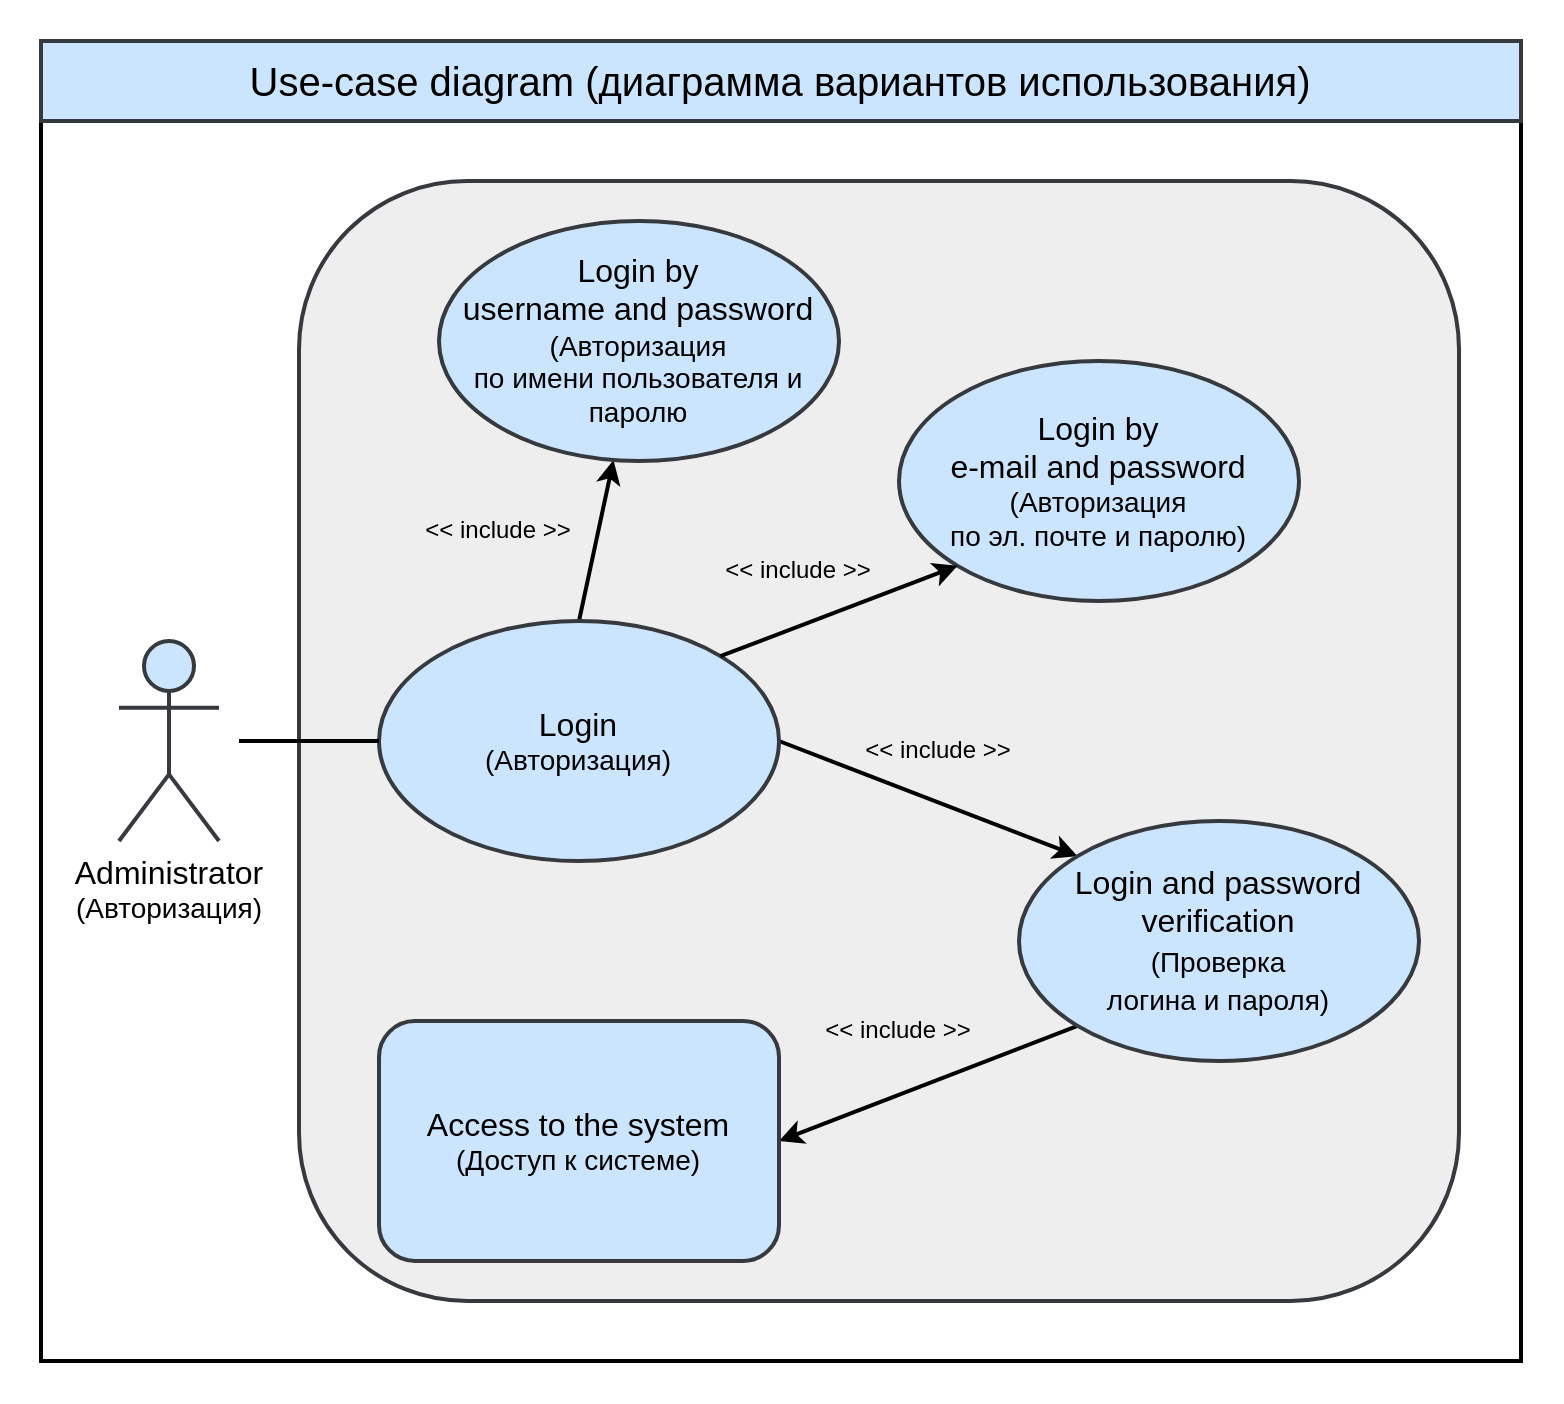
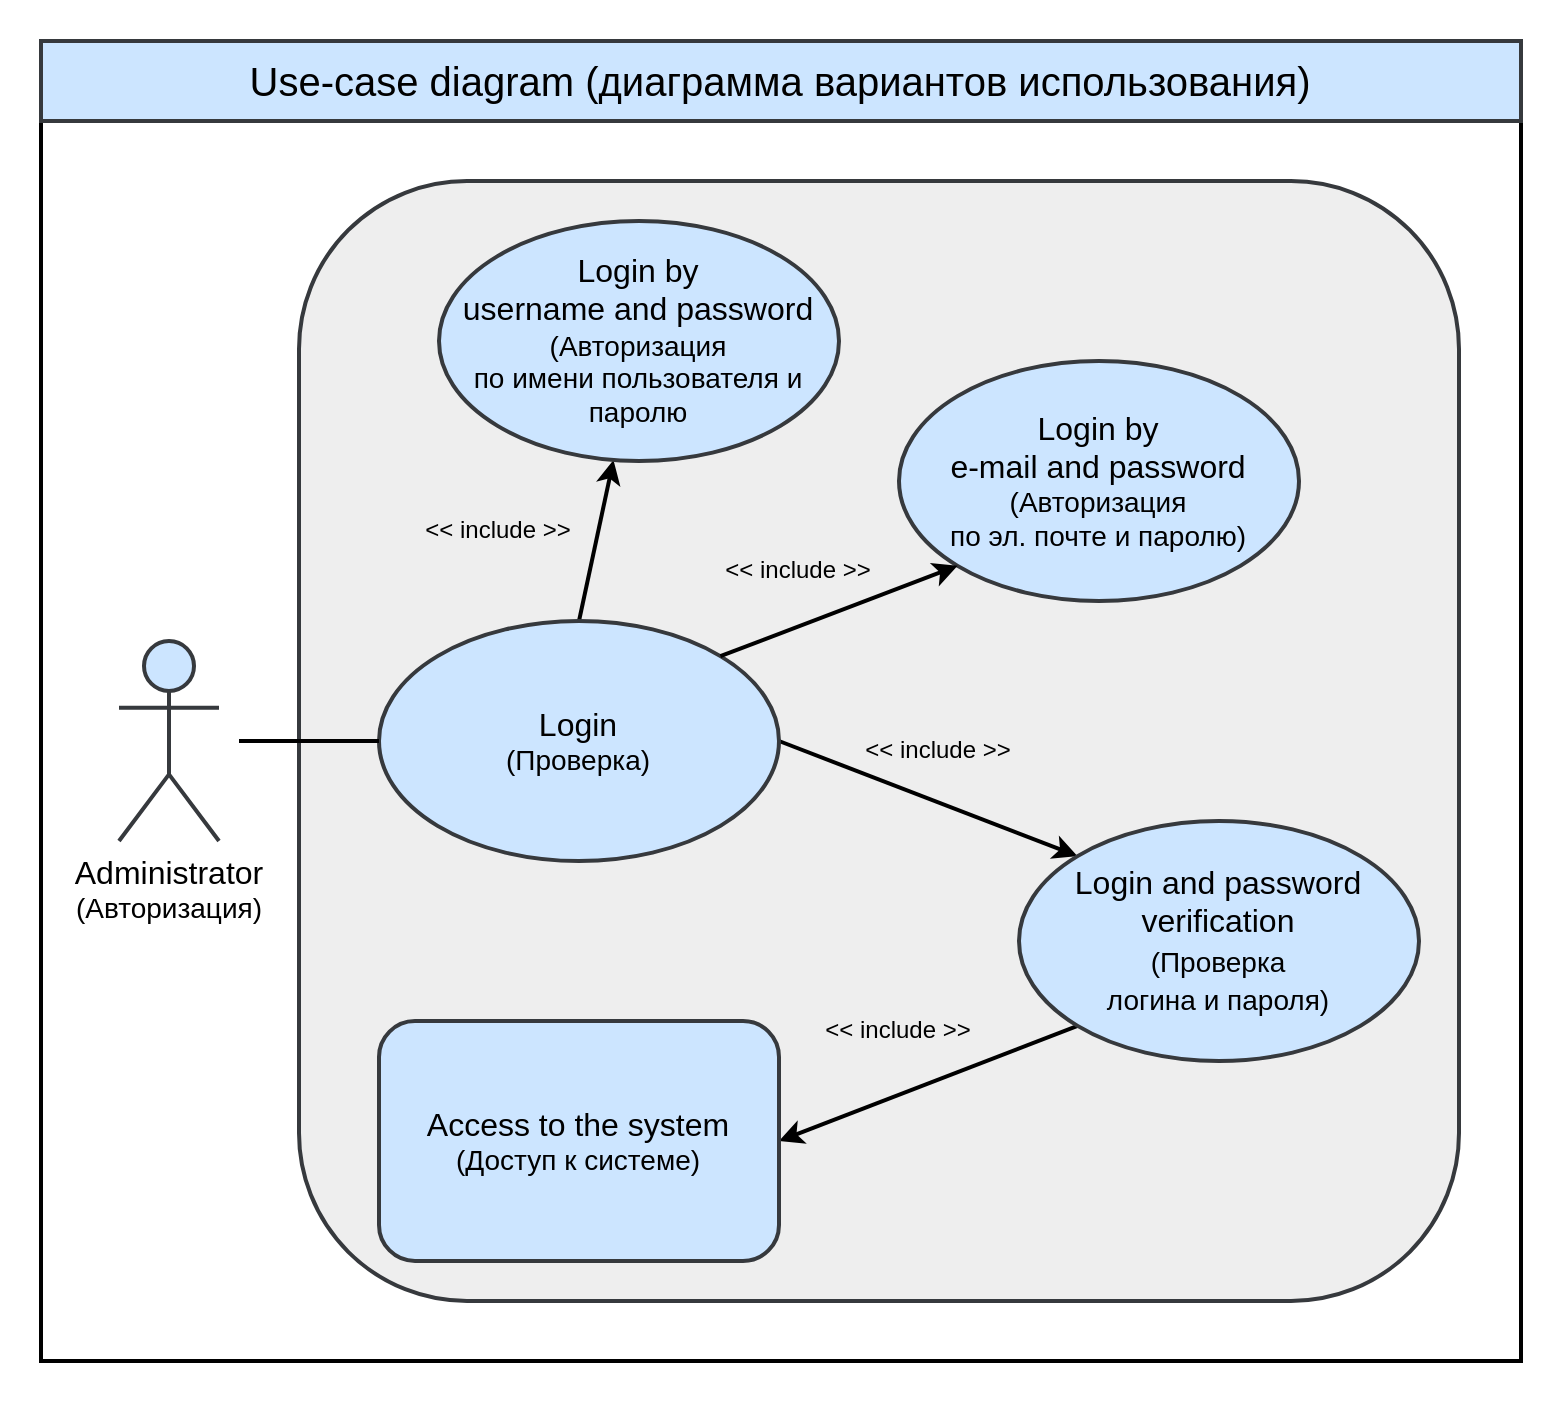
(579, 741) -> (579, 741)
